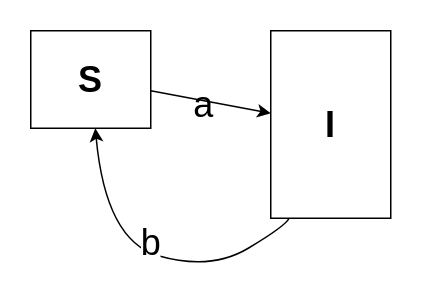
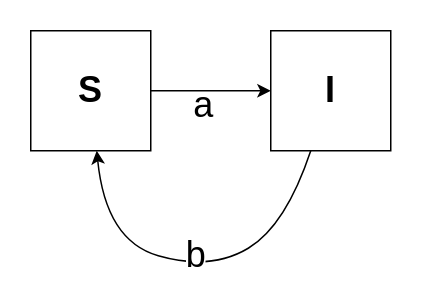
(91, 80) -> (91, 91)
(331, 125) -> (331, 91)
